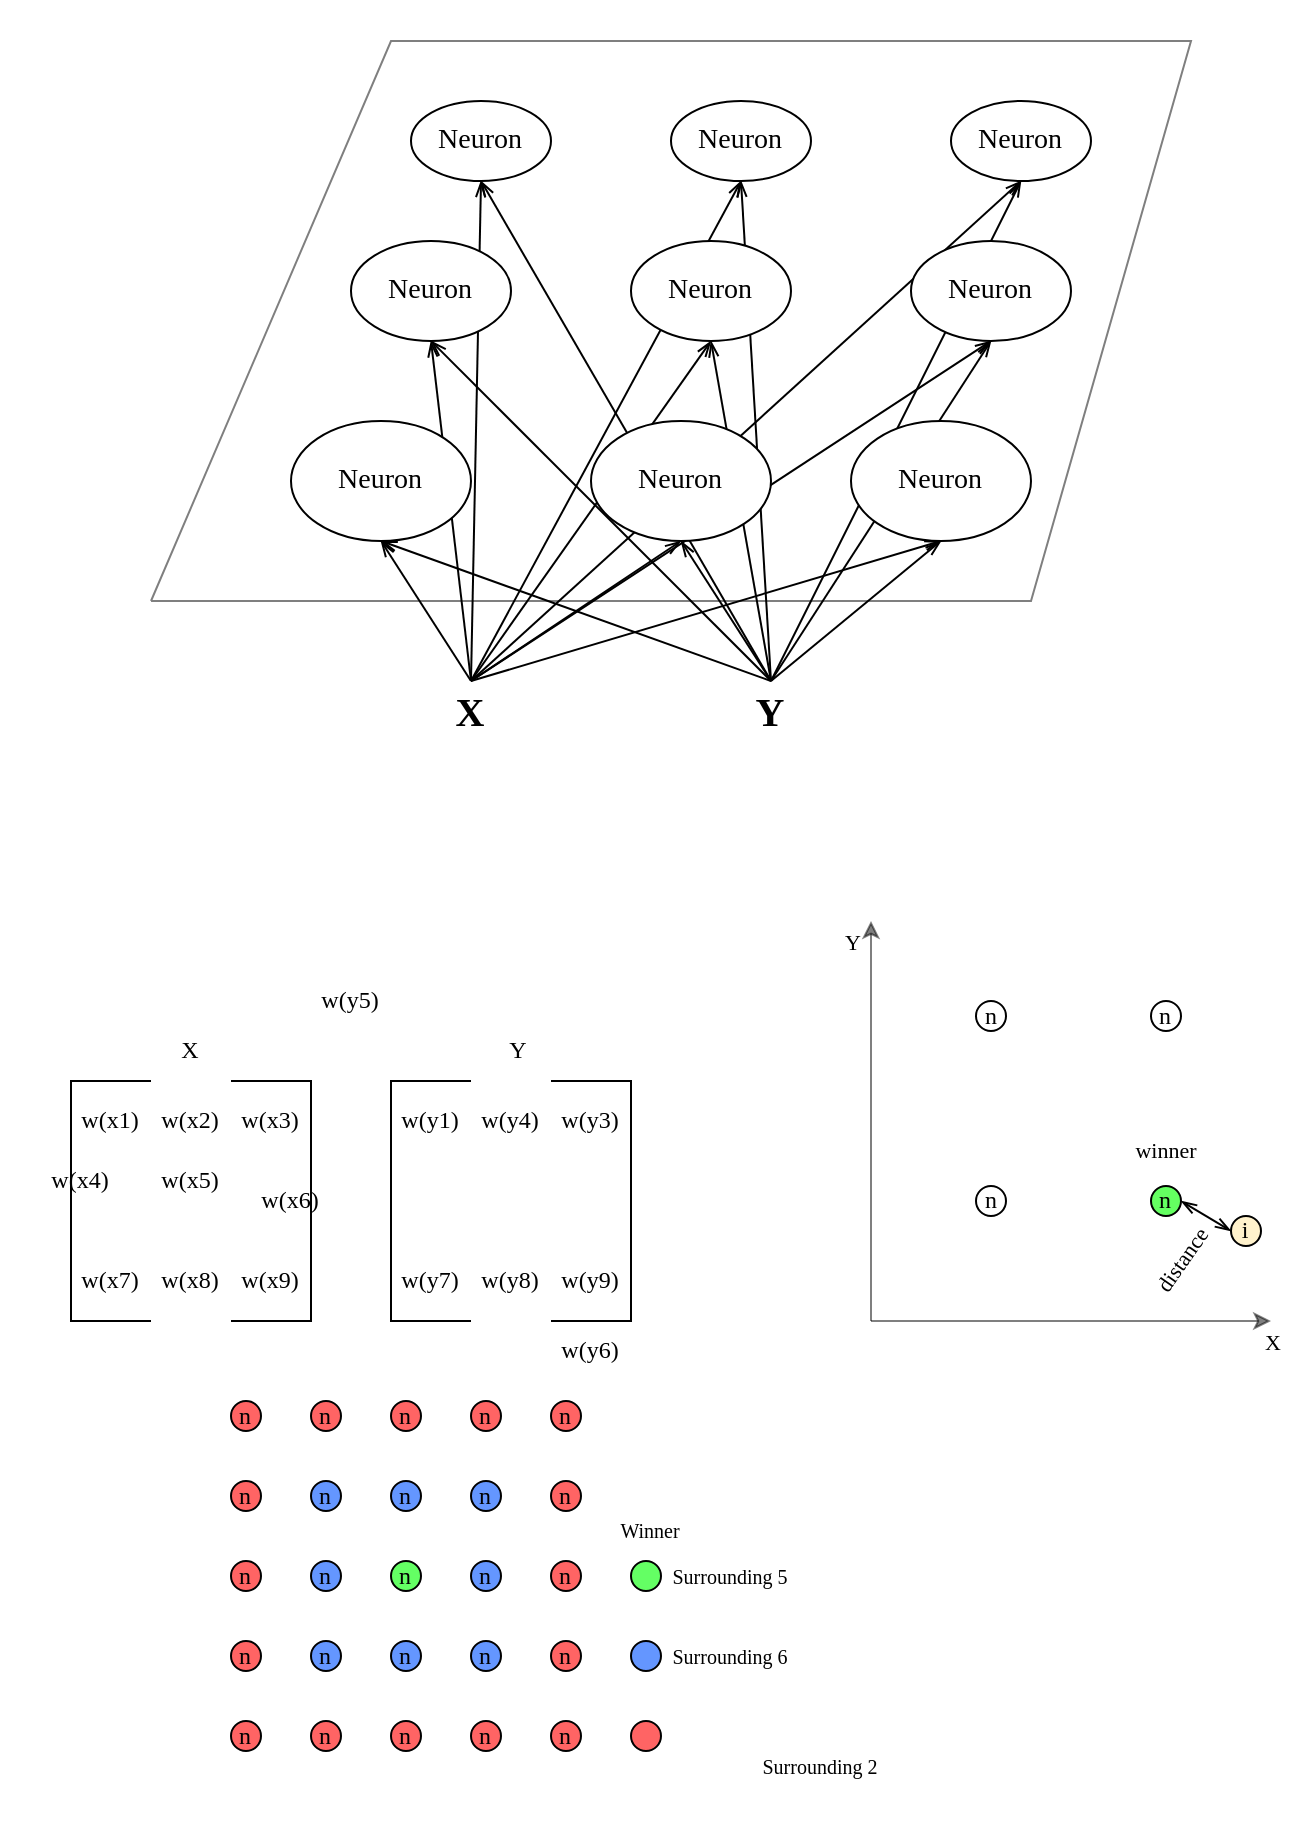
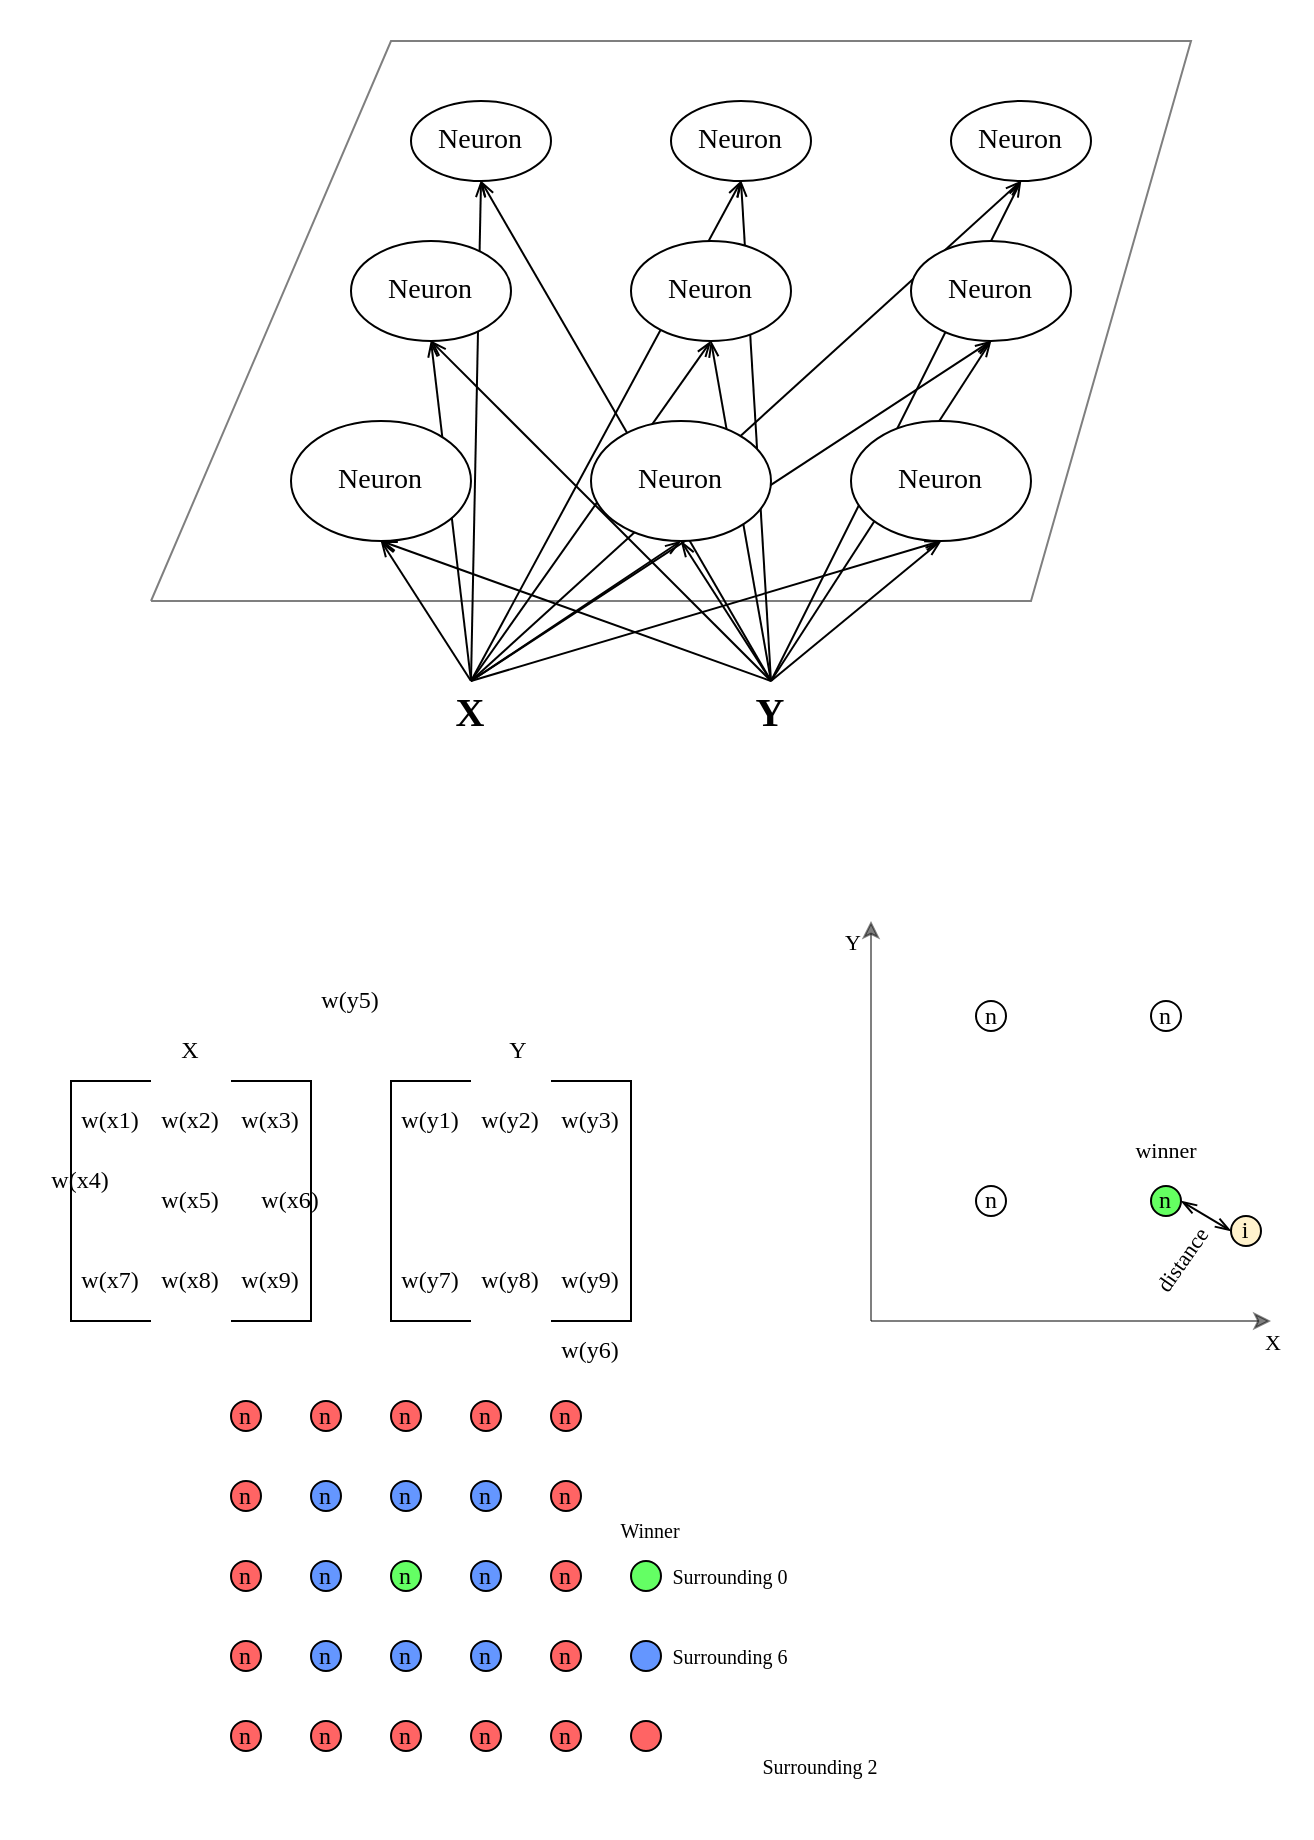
(511, 1121) -> (511, 1121)
(191, 1181) -> (191, 1201)
(731, 1577) -> (731, 1577)
